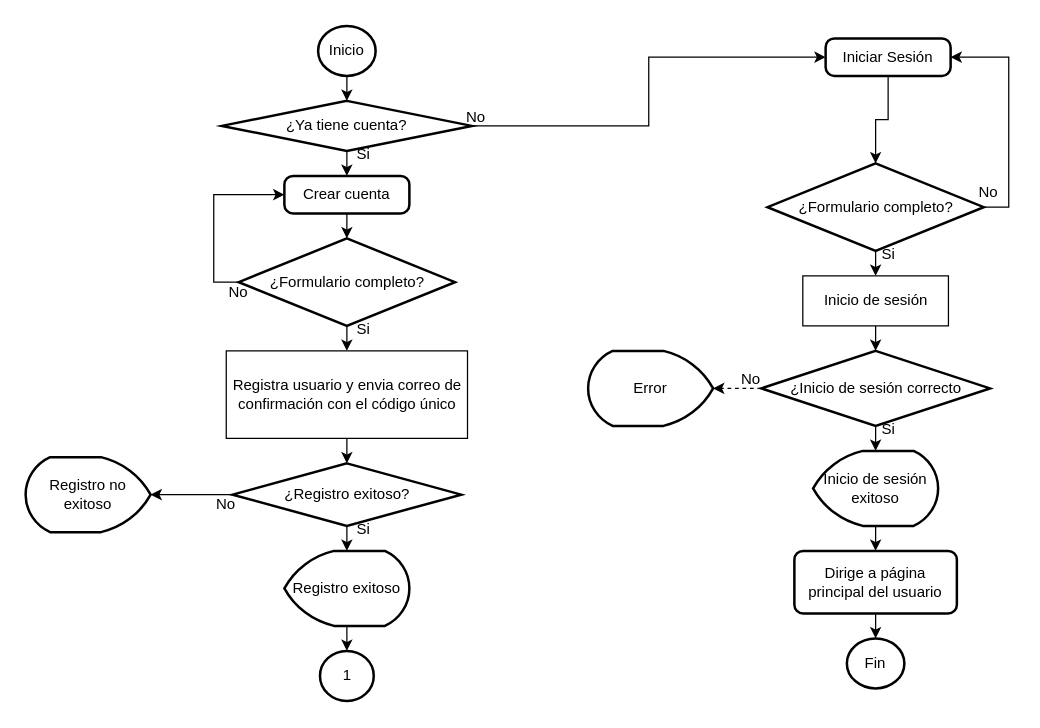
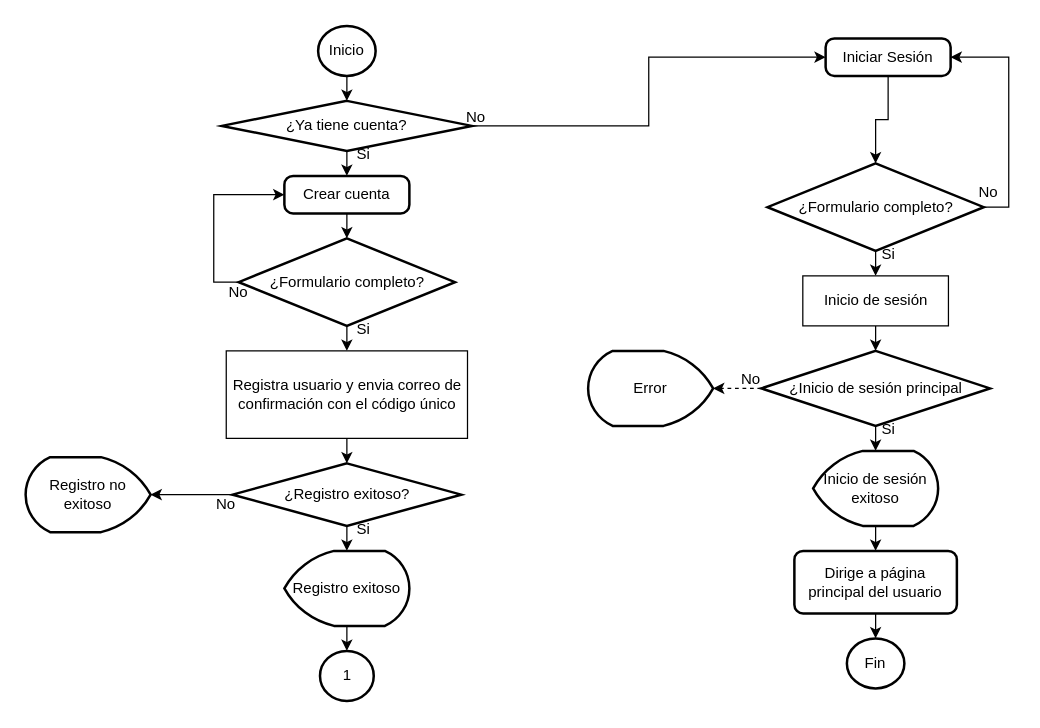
(876, 388) -> (876, 388)
